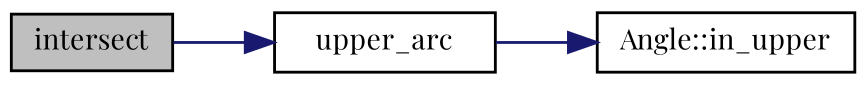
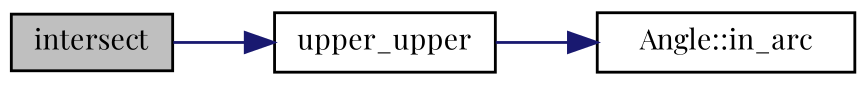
(385, 42) -> (385, 42)
(726, 42) -> (726, 42)
